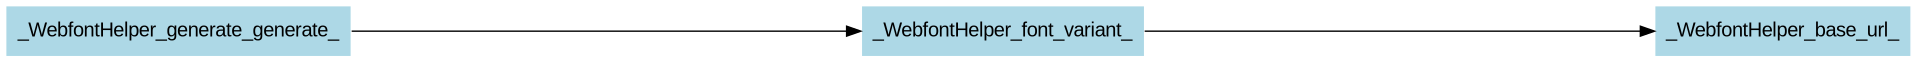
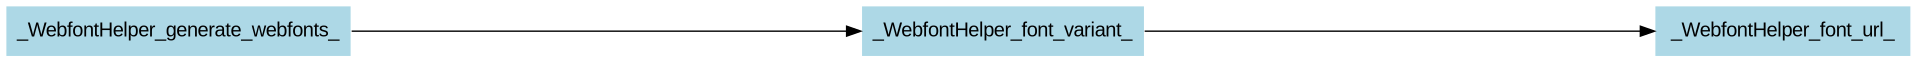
(178, 31) -> (178, 31)
(1783, 31) -> (1783, 31)
